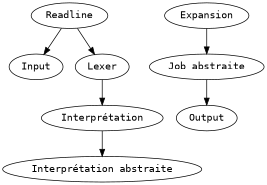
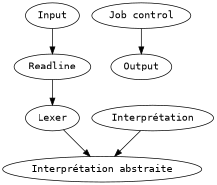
(207, 16) -> none
(55, 38) -> (52, 38)
(207, 67) -> (141, 16)
(102, 89) -> (74, 141)
